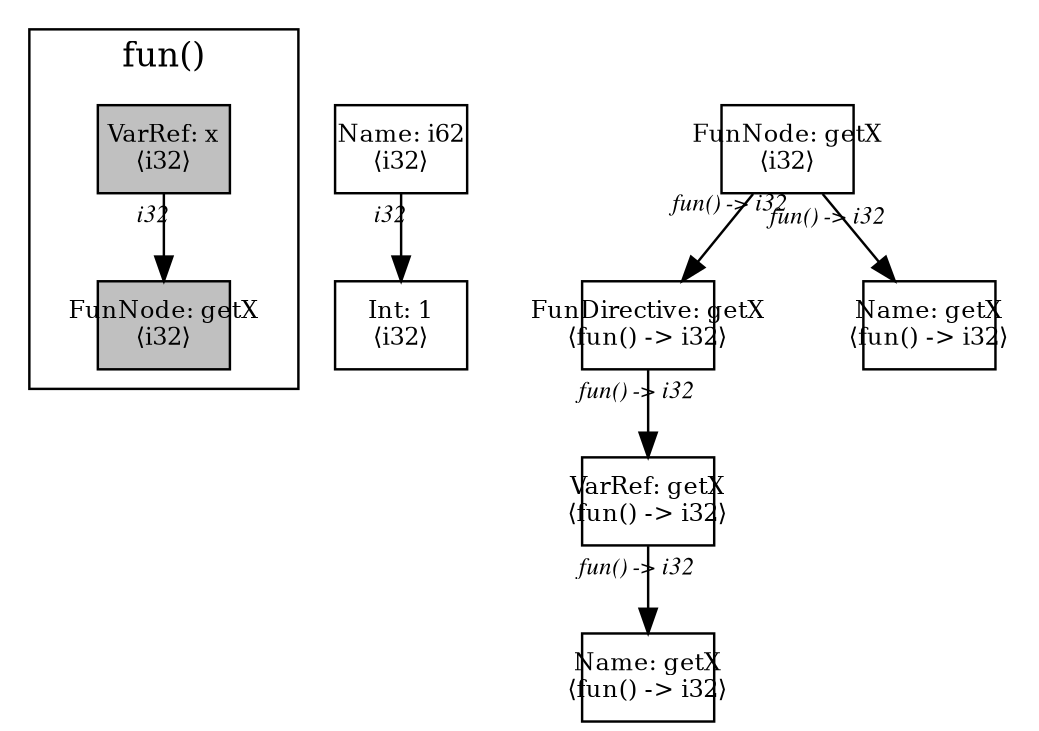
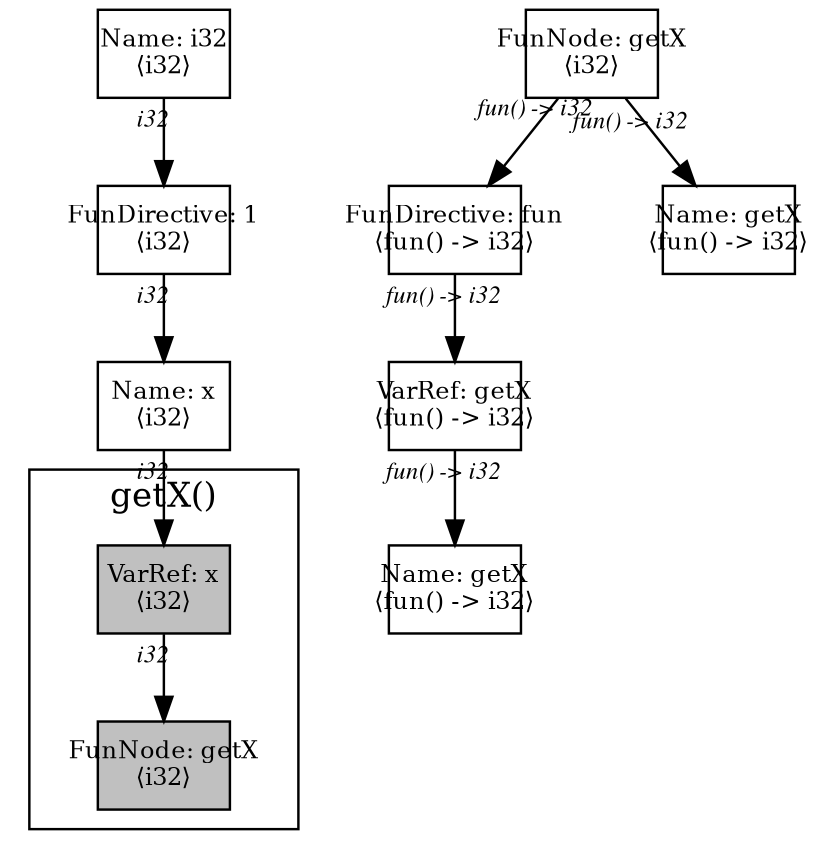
(164, 57) -> (164, 498)
(401, 149) -> (164, 54)
(401, 325) -> (164, 230)
(648, 325) -> (455, 230)
none -> (164, 406)
